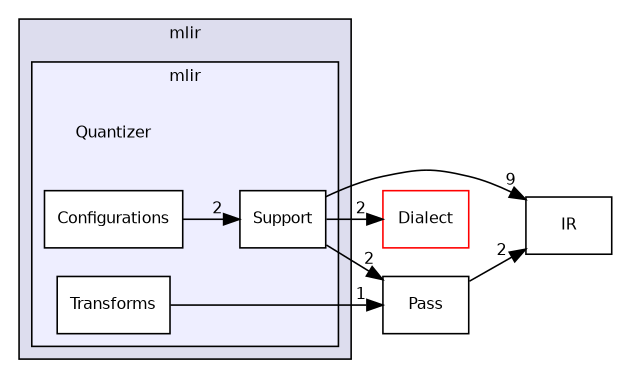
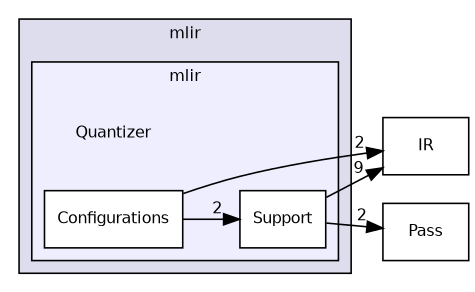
(426, 219) -> none
(491, 269) -> (274, 169)
(114, 305) -> none
